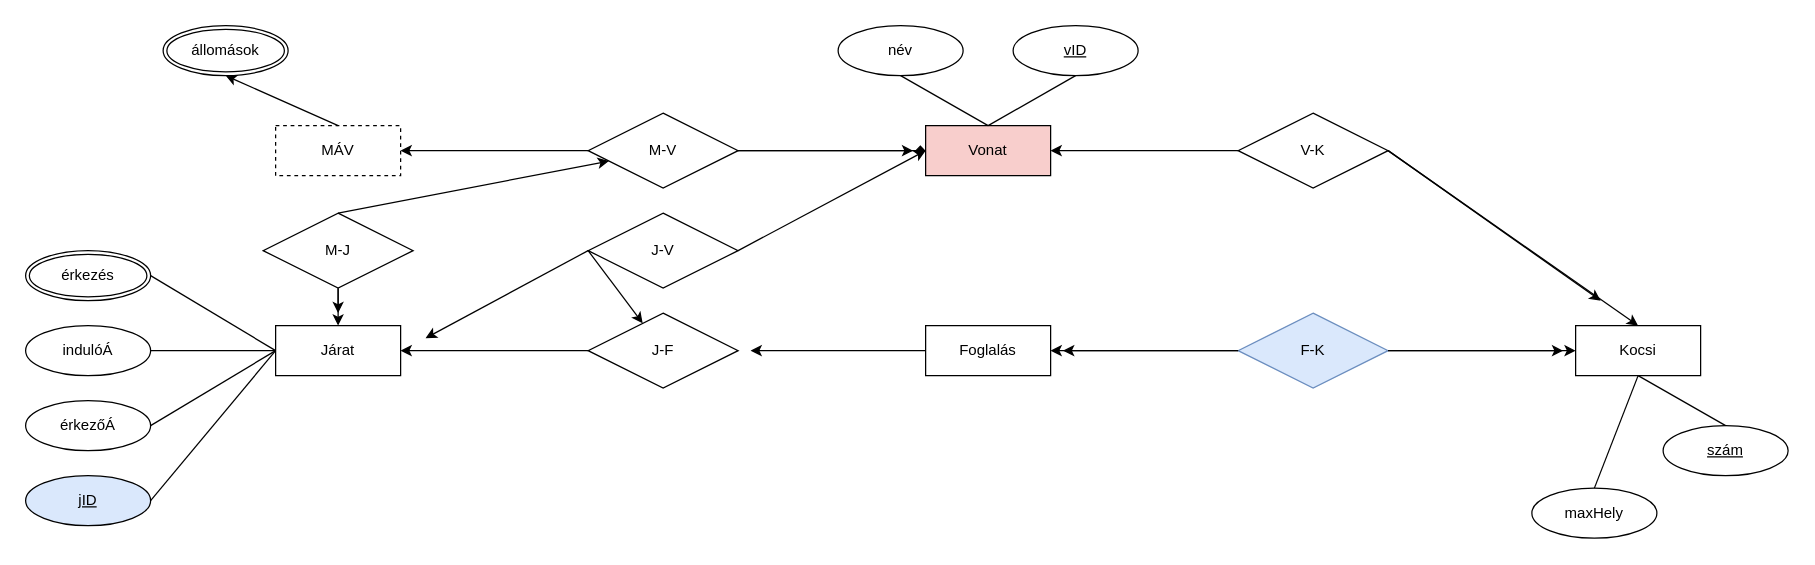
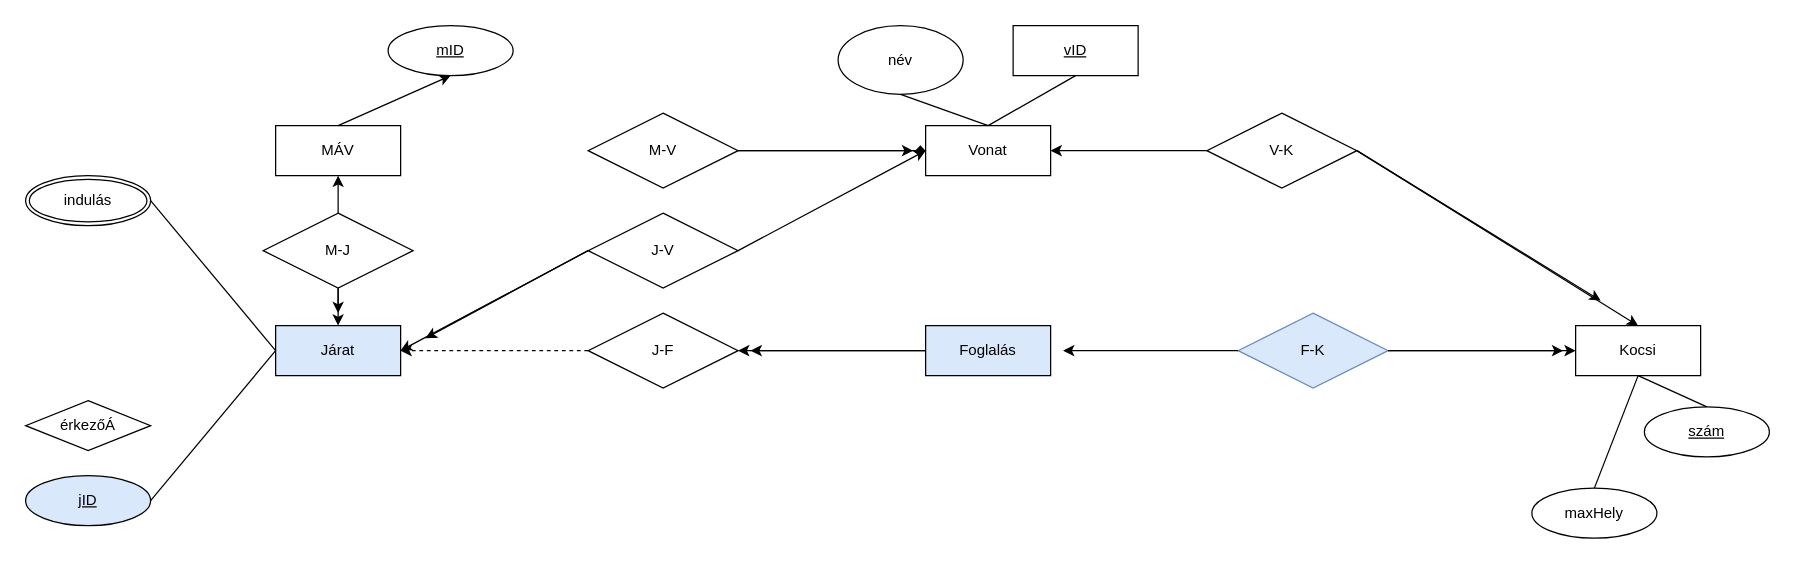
(226, 51) -> none
none -> (451, 51)
(901, 51) -> (901, 60)
(1076, 51) -> (1076, 51)
(285, 102) -> none
none -> (390, 102)
(338, 151) -> (338, 151)
(499, 151) -> none
(988, 151) -> (988, 151)
(1313, 151) -> (1282, 151)
(469, 188) -> (338, 199)
none -> (88, 201)
none -> (211, 273)
(88, 276) -> none
(614, 285) -> (420, 340)
(209, 311) -> none
(88, 351) -> none
(210, 351) -> none
(338, 351) -> (338, 351)
(497, 351) -> (497, 351)
none -> (749, 351)
(988, 351) -> (988, 351)
(1062, 351) -> none
(209, 390) -> none
(88, 426) -> (88, 426)
(1726, 451) -> (1707, 432)
